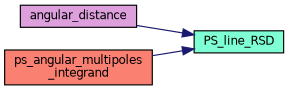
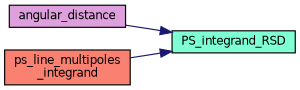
(239, 42) -> (234, 42)
(78, 67) -> (67, 67)
